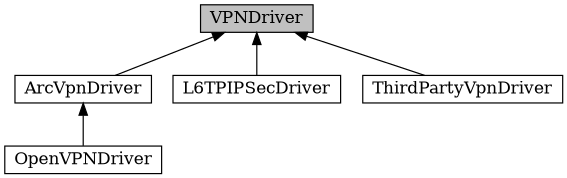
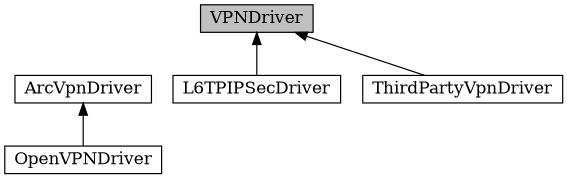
(164, 56) -> none
